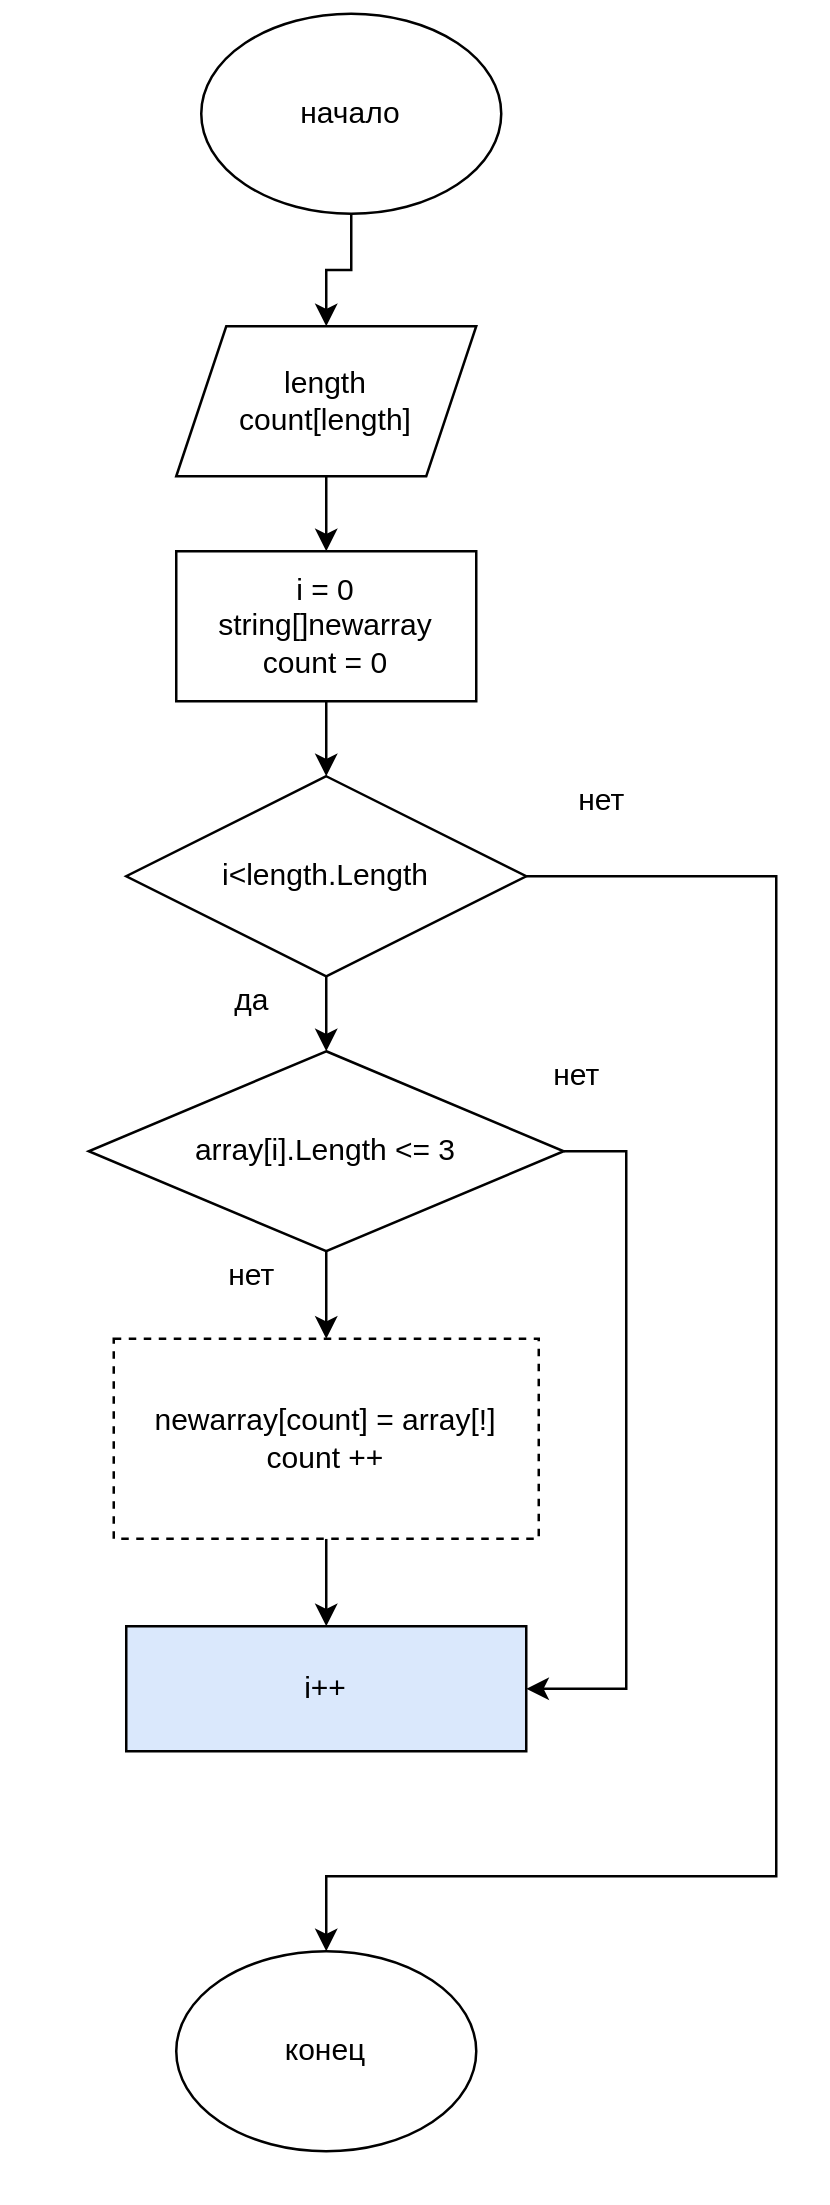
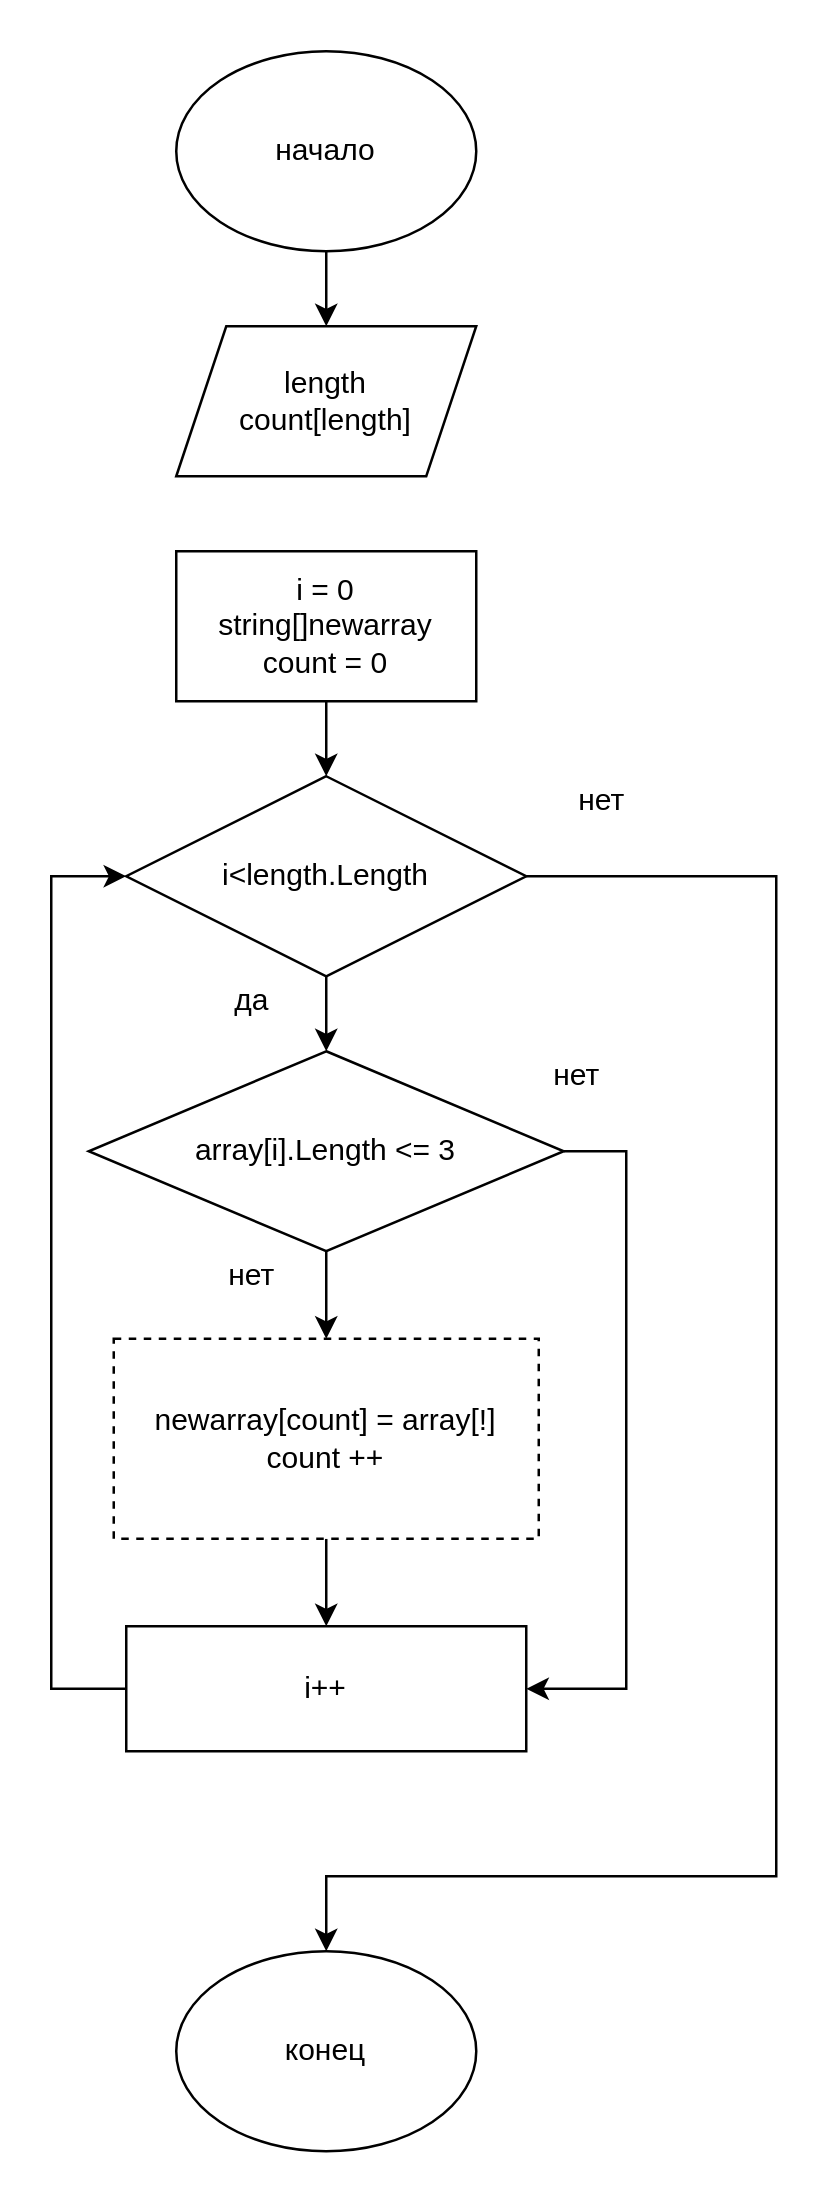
(351, 114) -> (326, 151)
(326, 522) -> none
none -> (51, 1291)
(326, 1689) -> (326, 1689)
